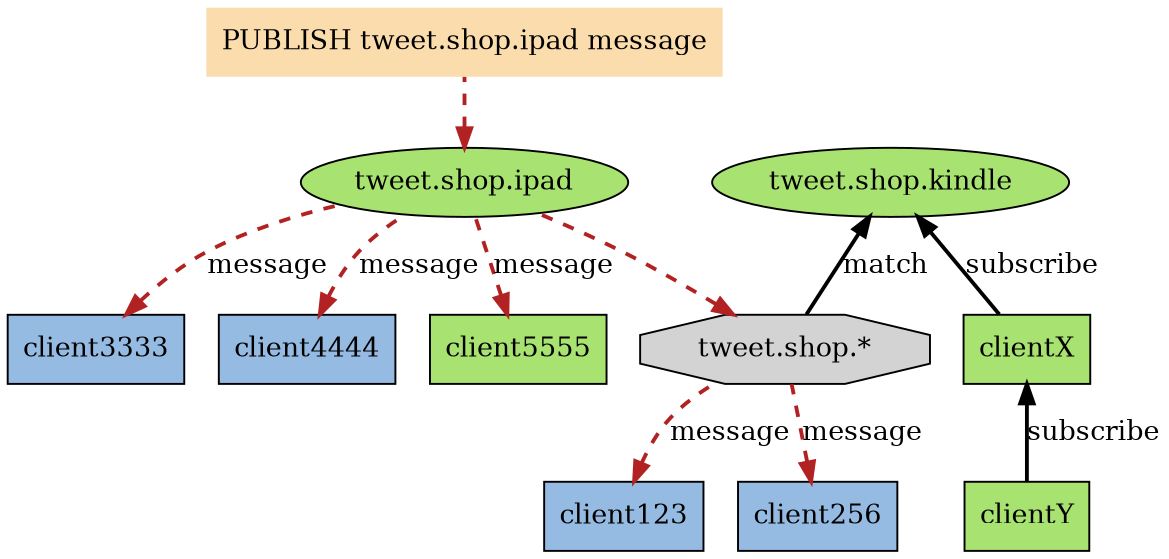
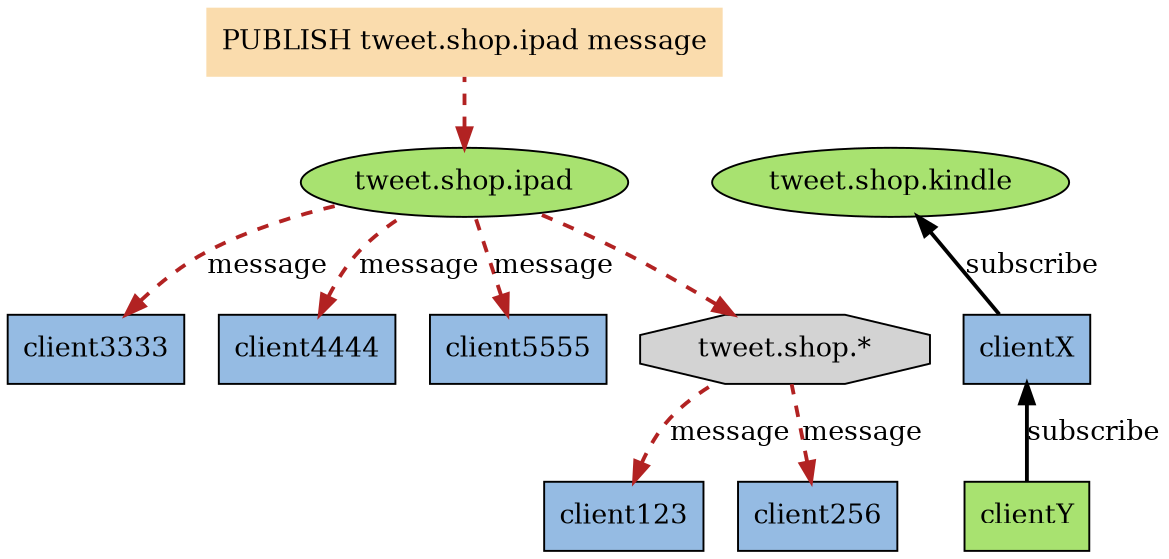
(833, 274) -> none
(518, 349) -> (518, 349)
(1027, 349) -> (1027, 349)
